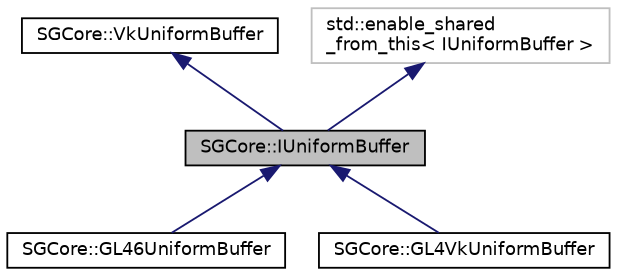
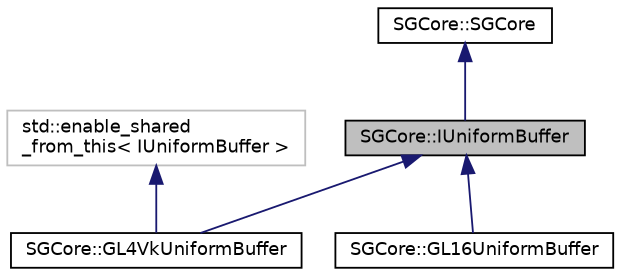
(150, 36) -> (465, 26)
(368, 102) -> (156, 208)
(146, 250) -> (474, 250)
